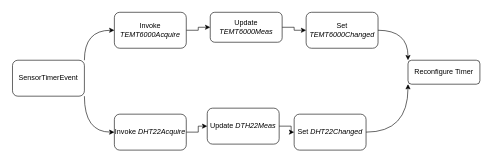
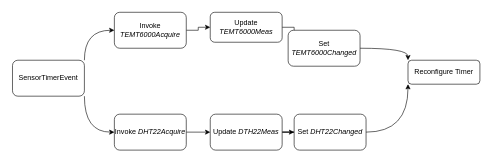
(342, 30) -> (324, 48)
(243, 126) -> (246, 132)
